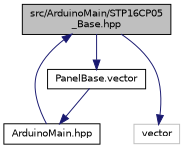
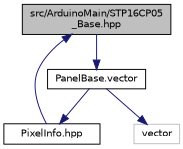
(154, 68) -> (123, 103)
(52, 134) -> (52, 134)
